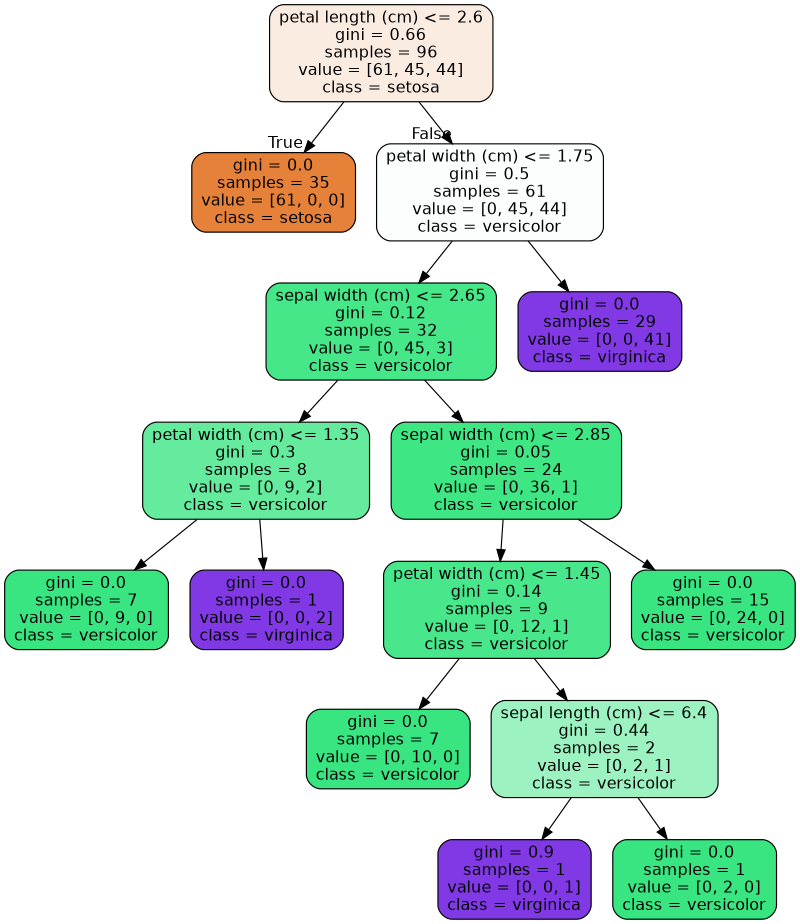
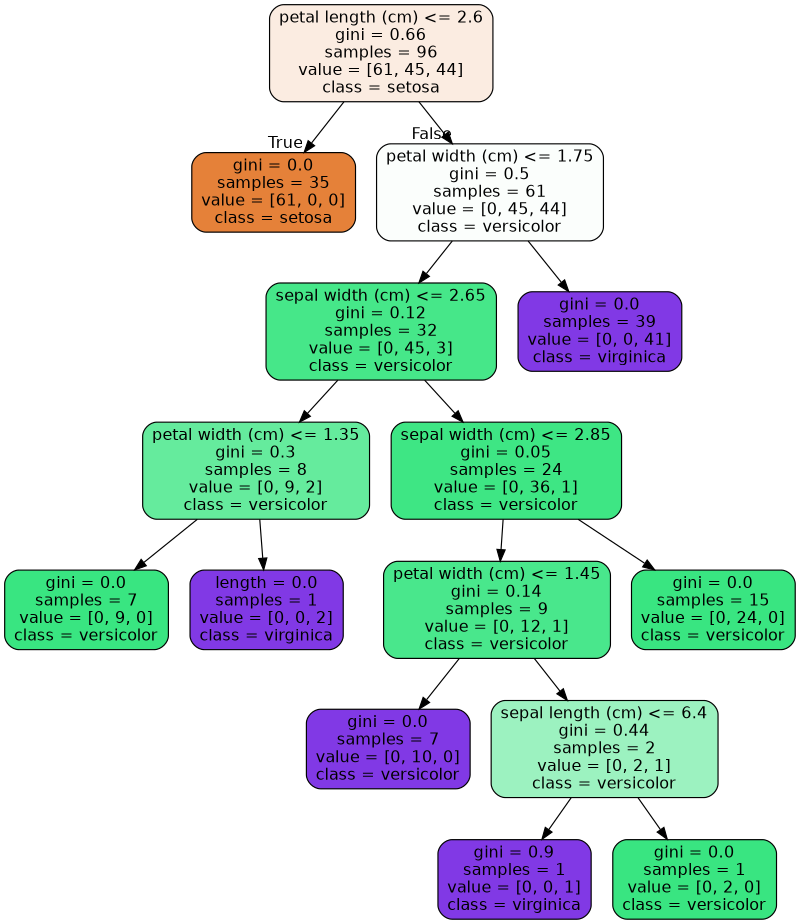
(600, 332) -> (600, 332)
(267, 610) -> (267, 610)
(388, 749) -> (388, 749)
